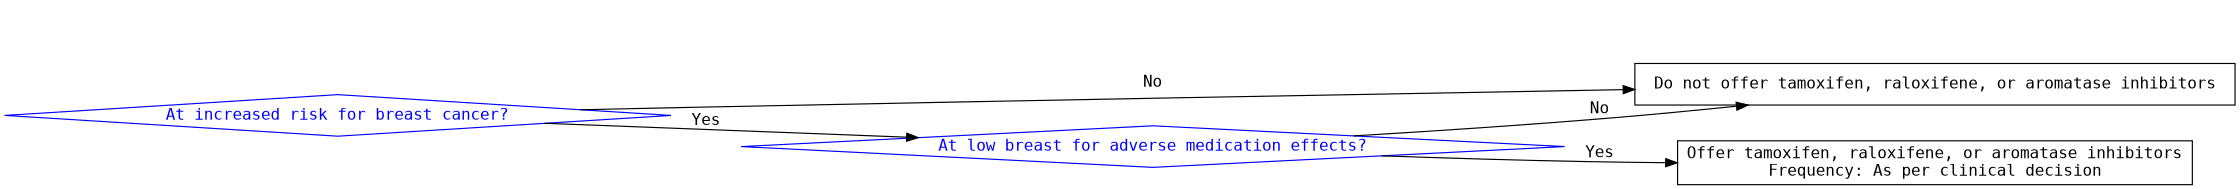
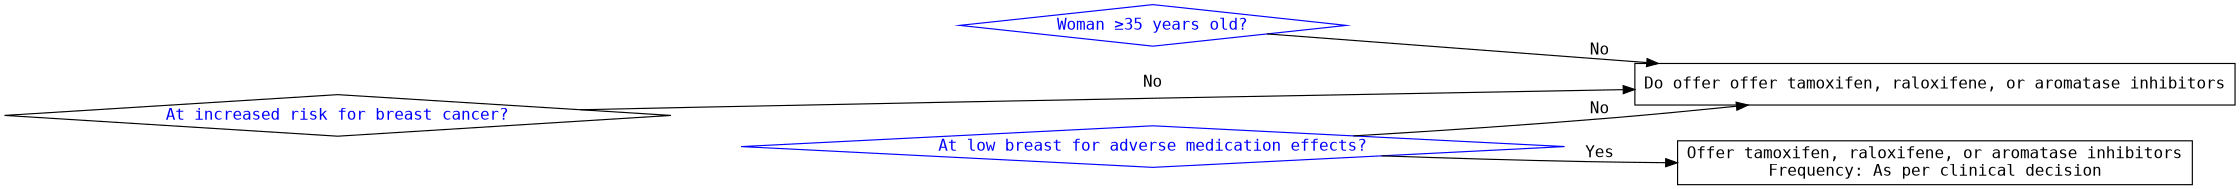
none -> (1153, 25)
(1935, 84) -> (1935, 84)
(338, 115) -> (338, 115)
(725, 130) -> none
